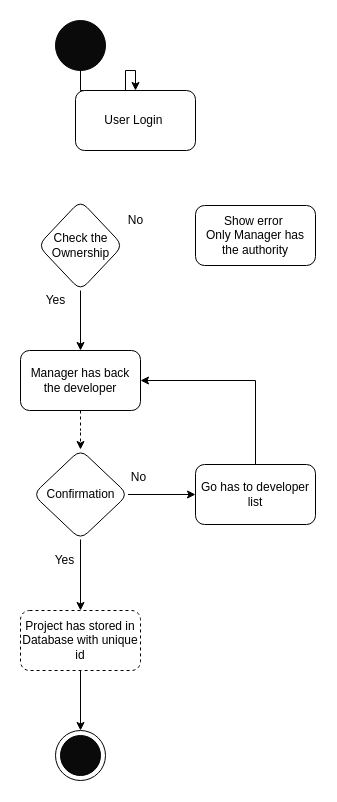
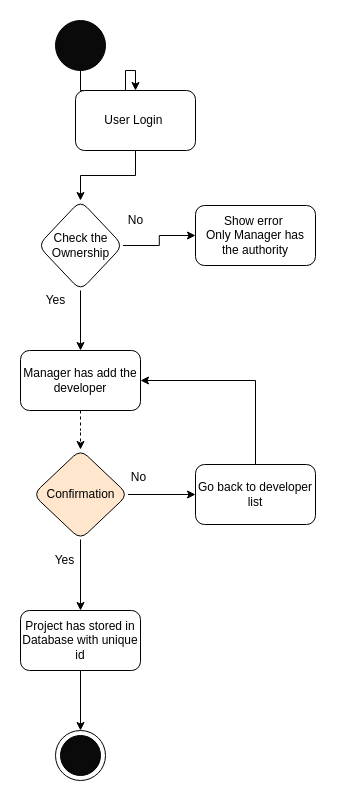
none -> (112, 176)
none -> (159, 245)
(81, 381) -> (81, 381)
(81, 495) -> (81, 495)
(256, 495) -> (256, 495)
(81, 641) -> (81, 641)
